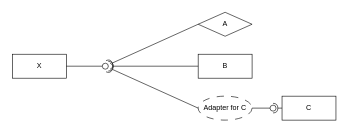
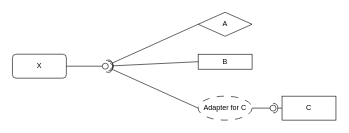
(39, 66) -> (39, 66)
(225, 66) -> (225, 62)
